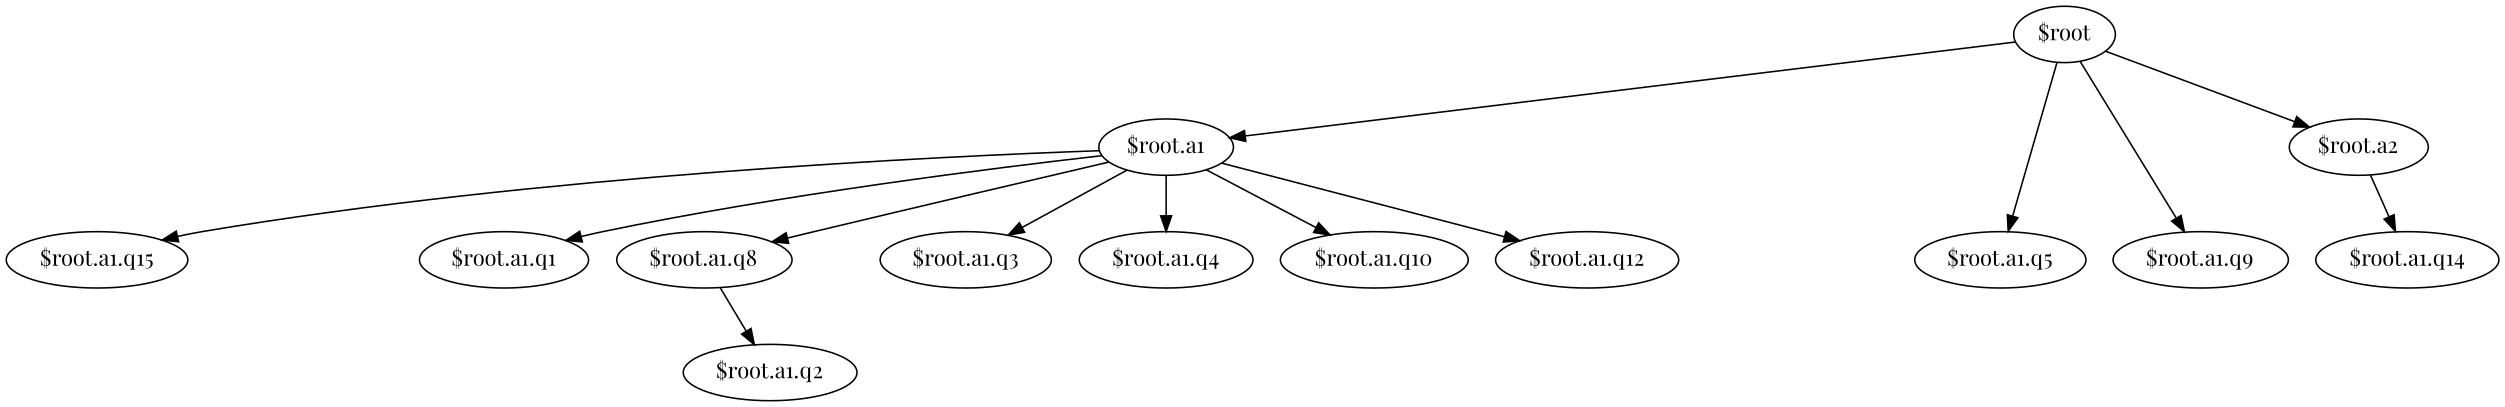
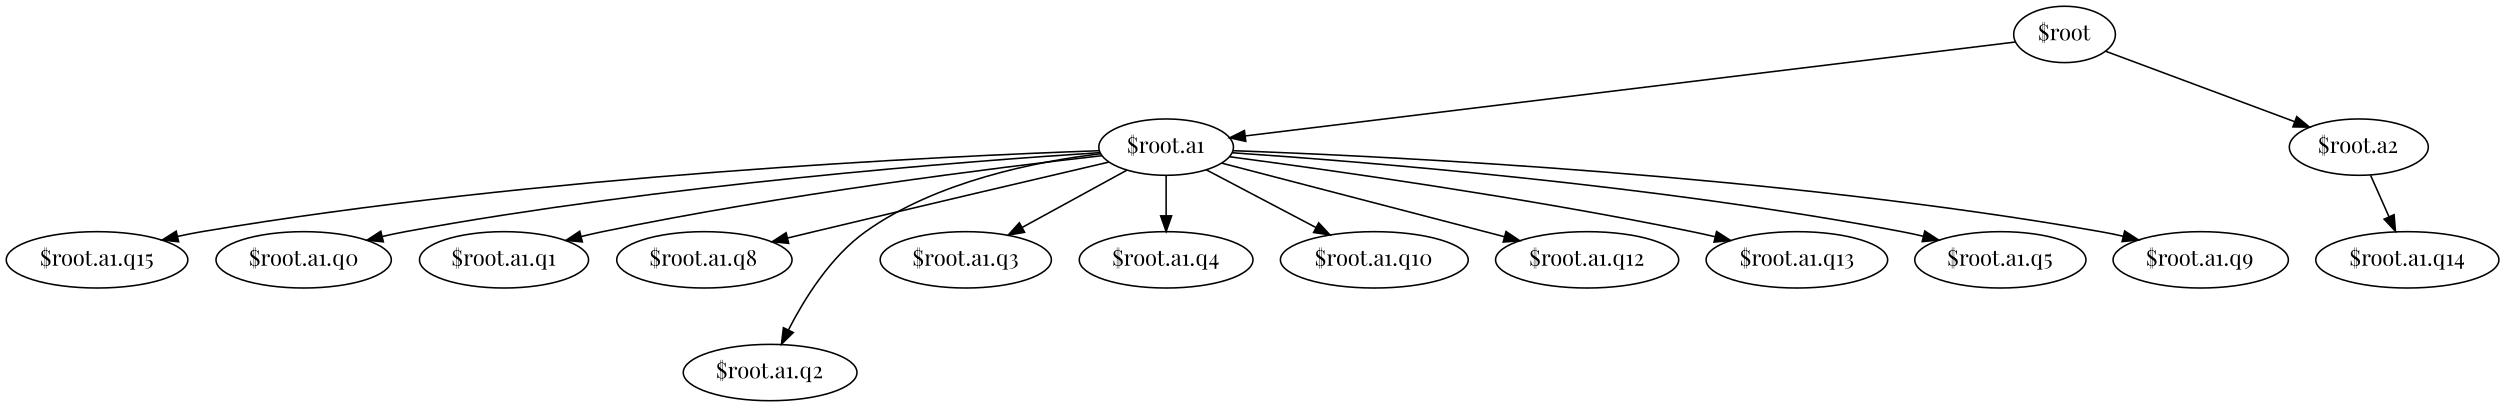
(2035, 139) -> (1579, 184)
(2128, 140) -> (1680, 179)
none -> (304, 260)
none -> (1797, 260)
(733, 309) -> (946, 190)
